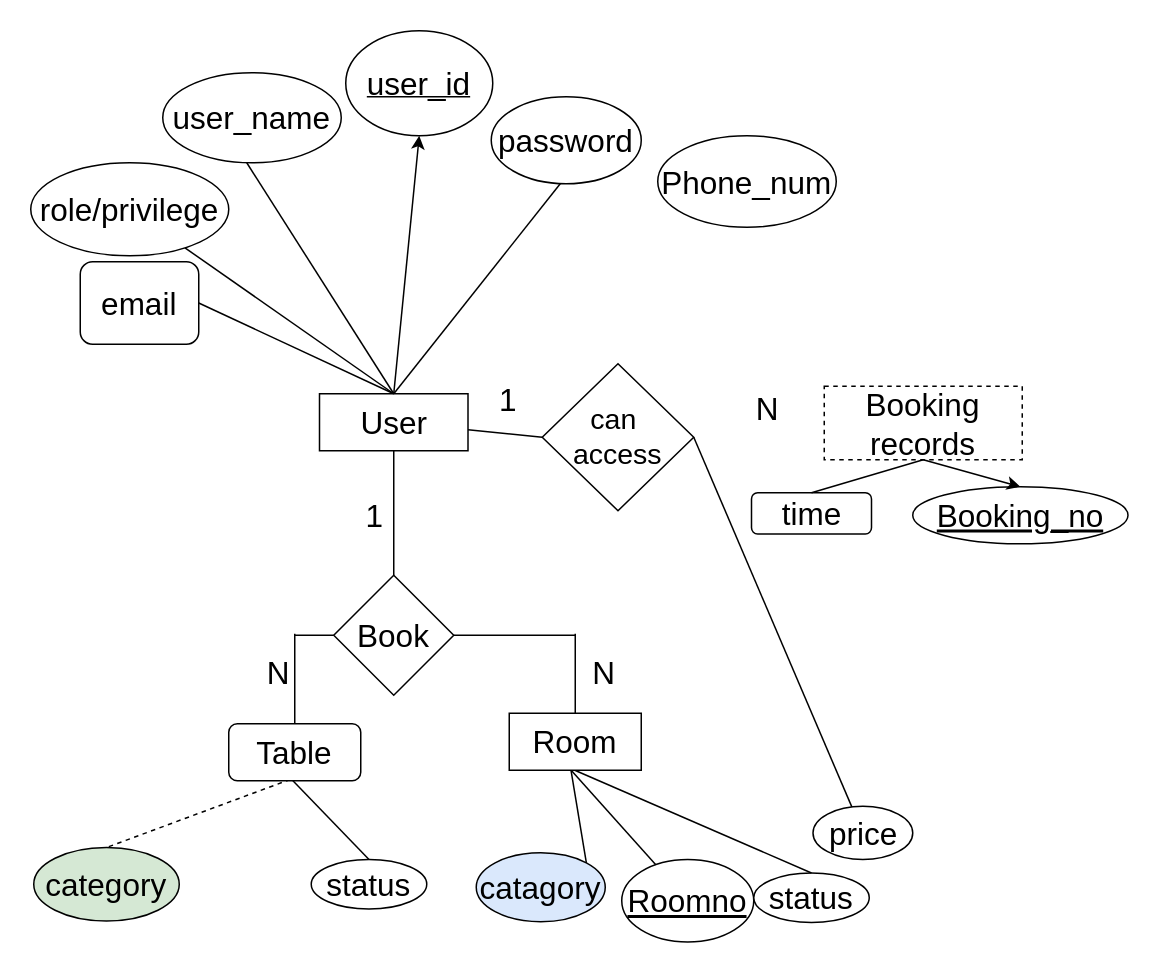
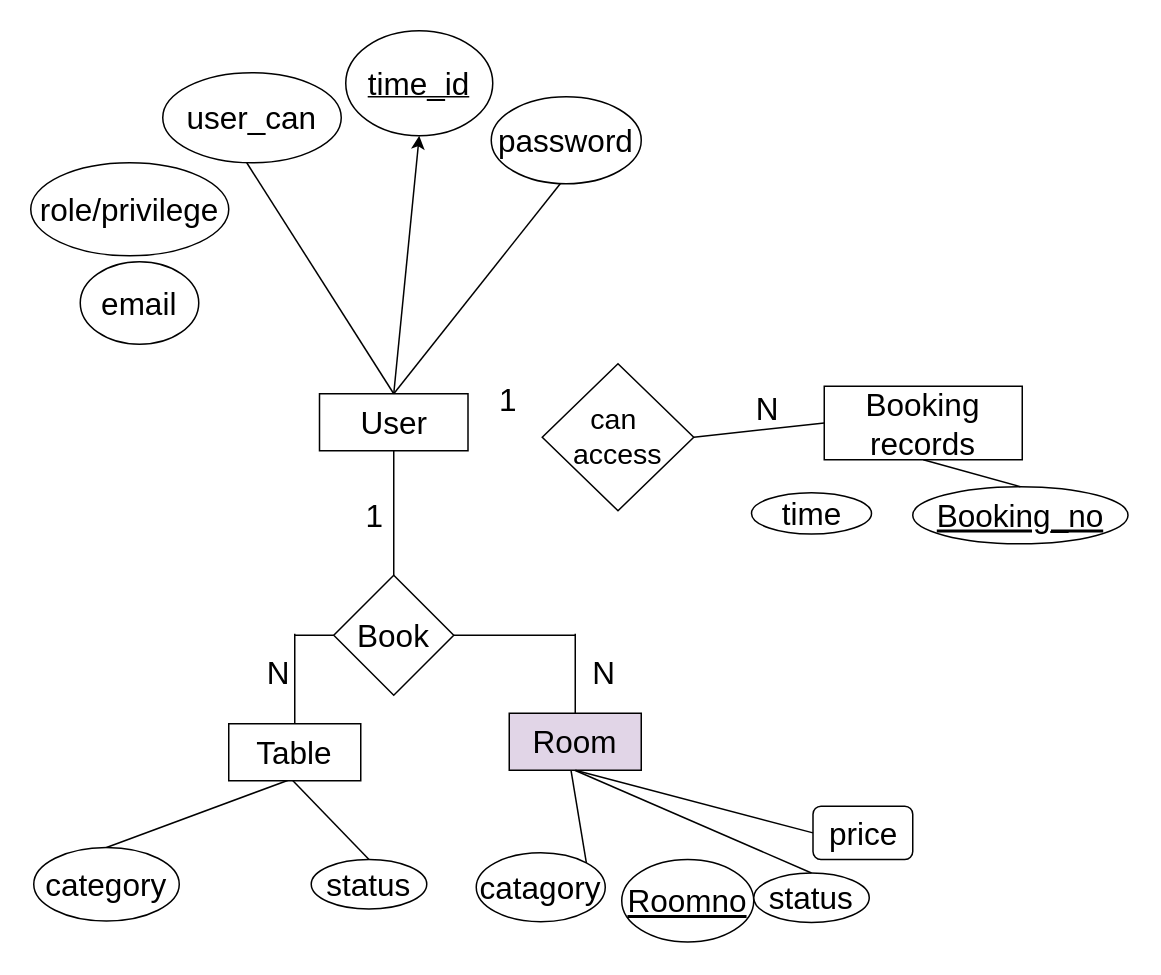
(419, 83) -> (419, 83)
(252, 118) -> (252, 118)
(747, 182) -> none
(140, 303) -> (140, 303)
(285, 318) -> none
(293, 347) -> none
(923, 423) -> (923, 423)
(505, 434) -> none
(866, 477) -> none
(1009, 484) -> (1013, 485)
(812, 513) -> (812, 513)
(773, 622) -> (759, 430)
(575, 742) -> (575, 742)
(295, 752) -> (295, 752)
none -> (698, 802)
(196, 814) -> (196, 814)
(615, 819) -> none
(863, 833) -> (863, 833)
(107, 884) -> (107, 884)
(541, 887) -> (541, 887)
